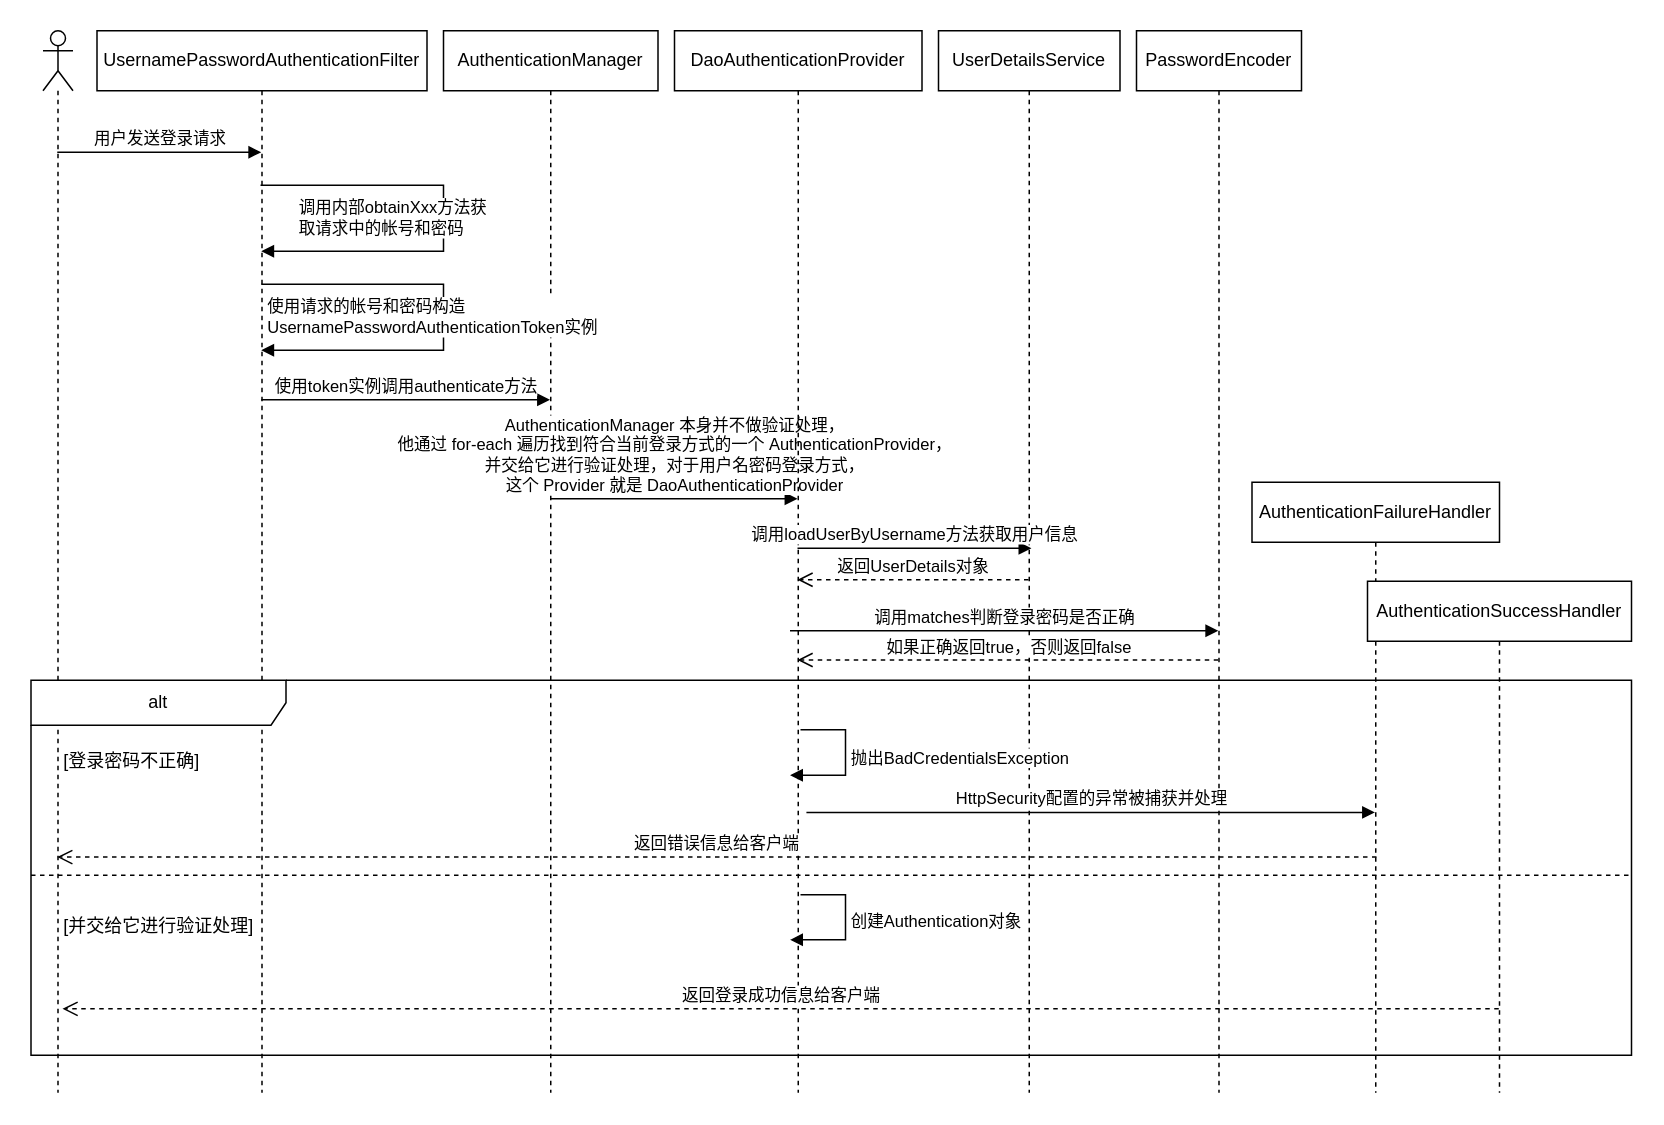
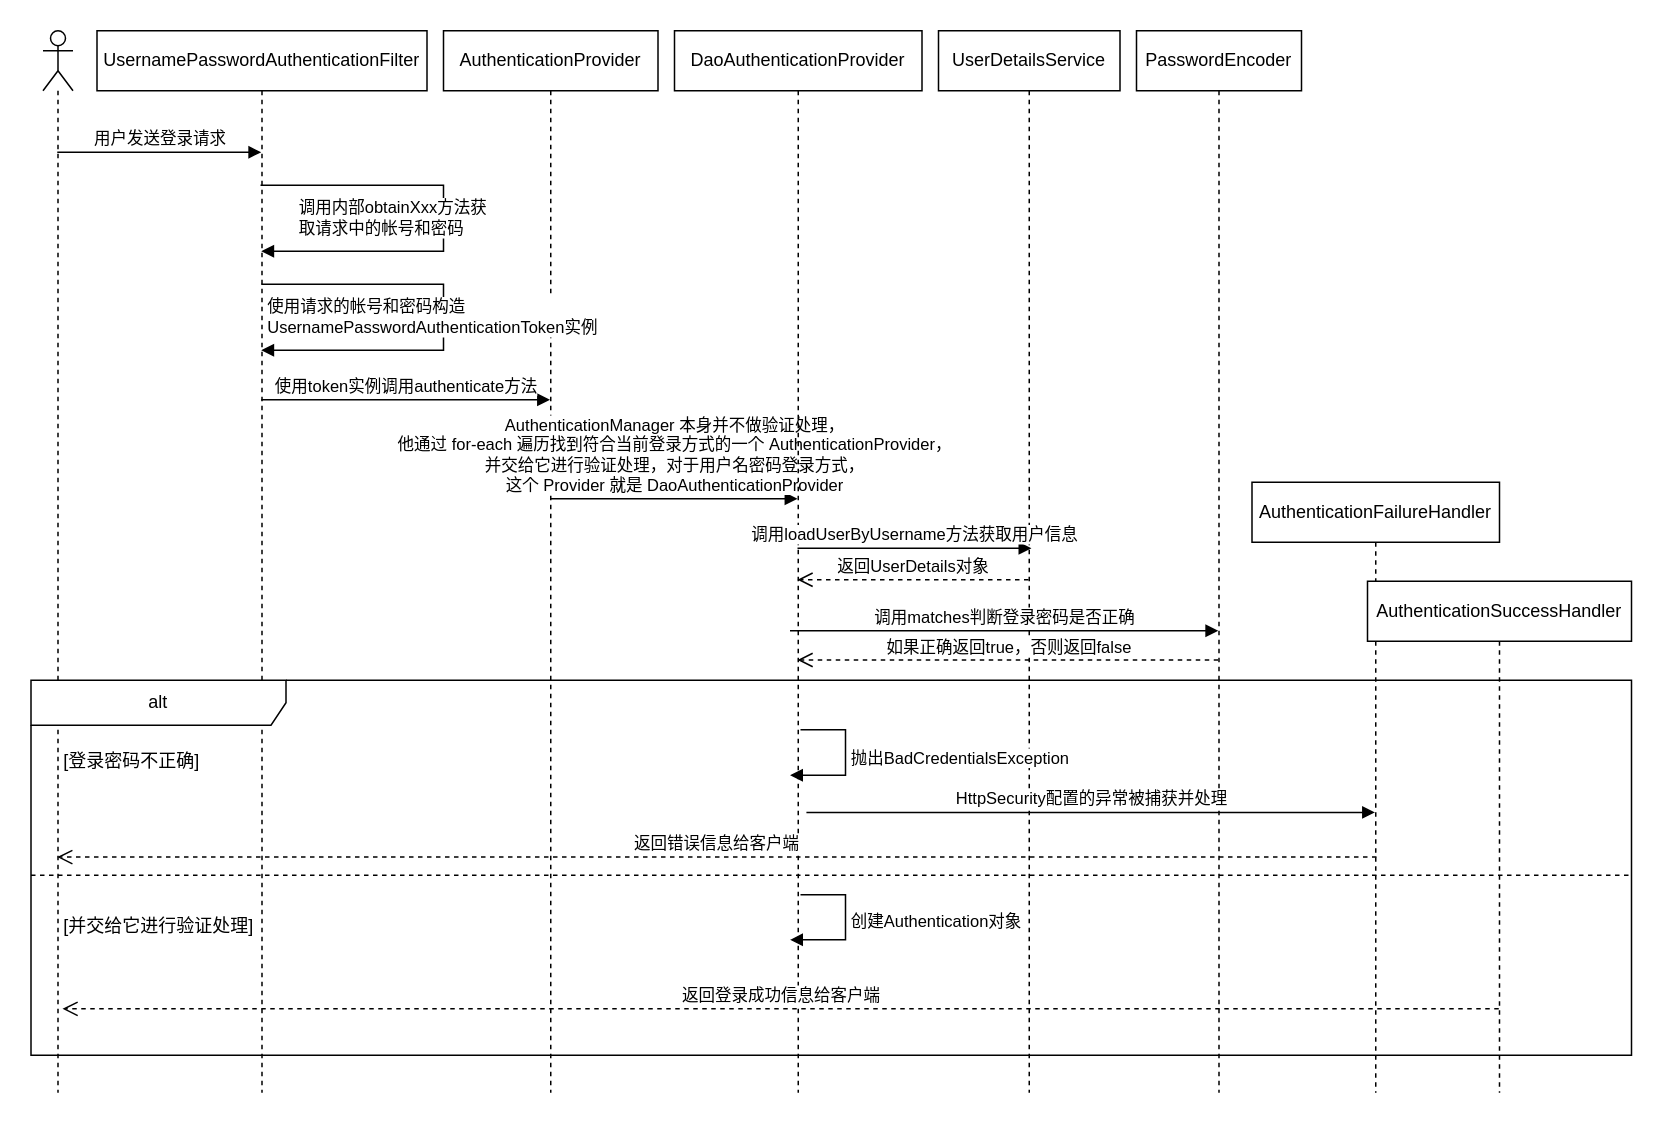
(551, 61) -> (551, 61)
